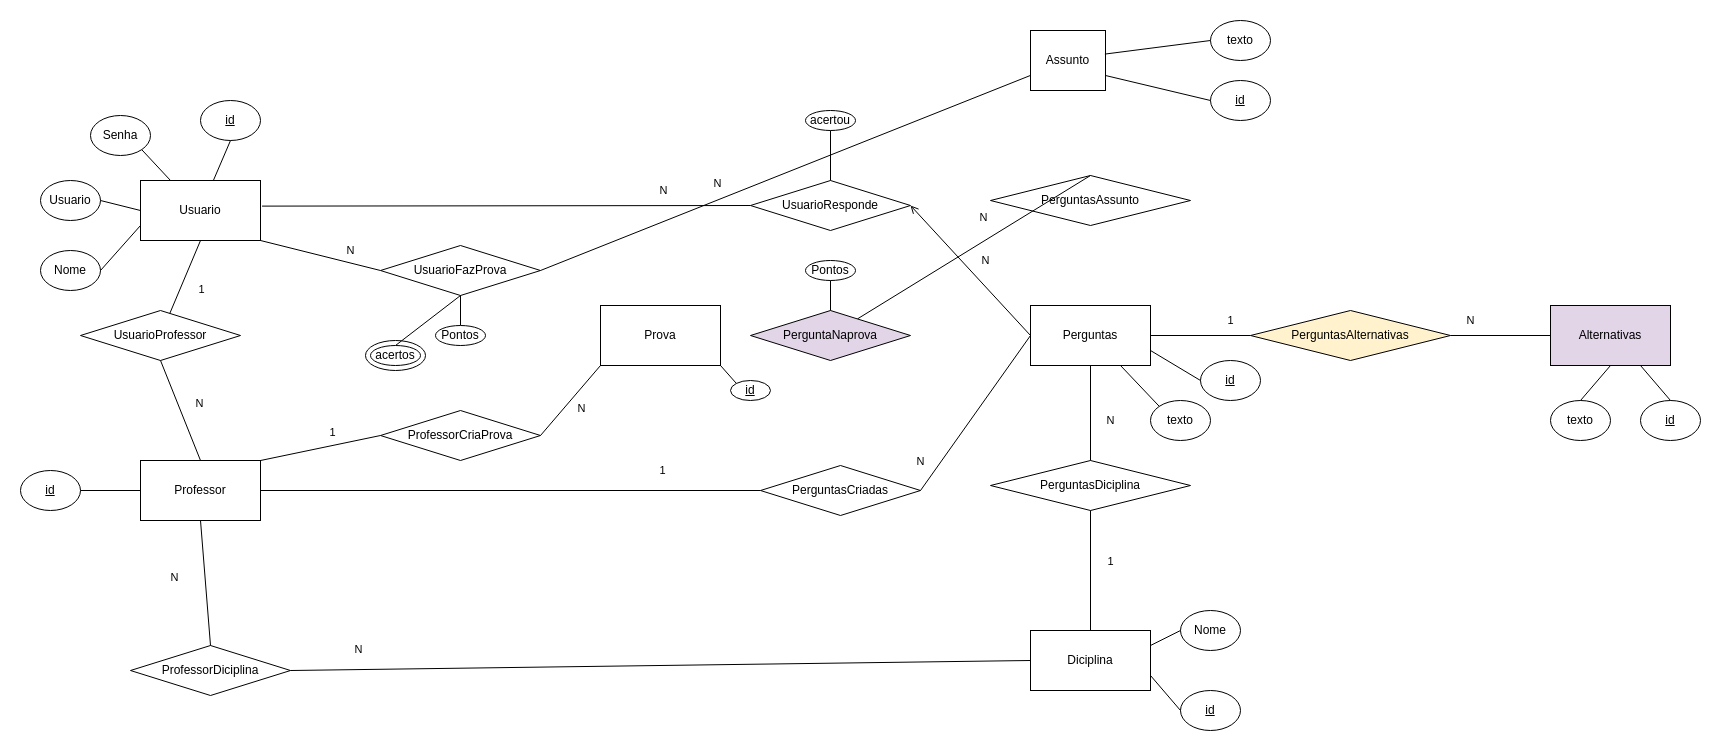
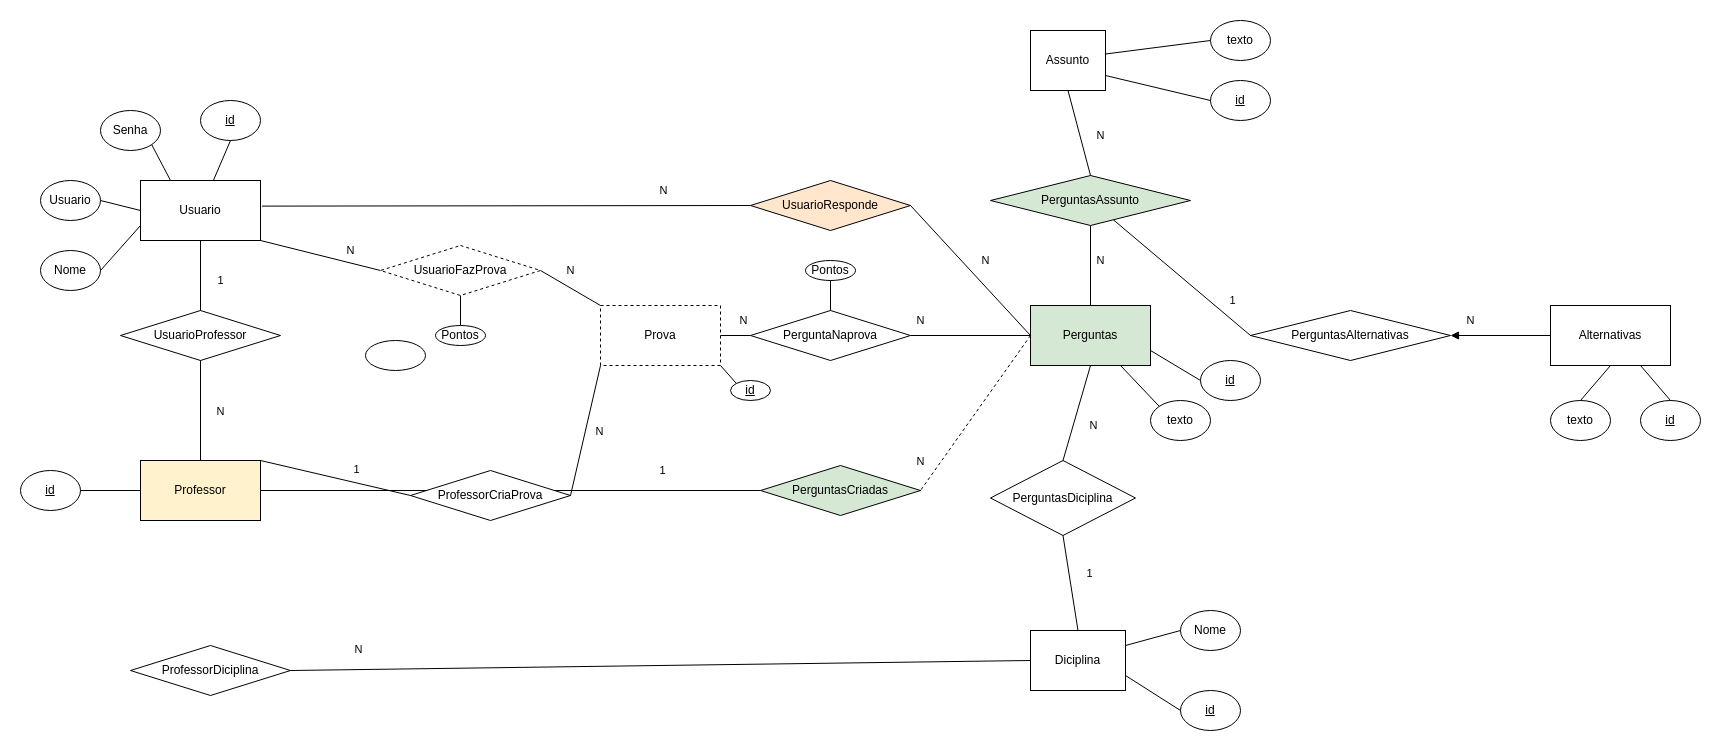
(831, 121) -> none
(121, 136) -> (131, 131)
(831, 156) -> none
(785, 173) -> (570, 288)
(1091, 201) -> (1091, 201)
(831, 206) -> (831, 206)
(914, 209) -> (913, 208)
(974, 247) -> (1079, 133)
none -> (1091, 266)
(461, 271) -> (461, 271)
(426, 322) -> none
(161, 336) -> (201, 336)
(661, 336) -> (661, 336)
none -> (736, 336)
(831, 336) -> (831, 336)
none -> (969, 336)
(1091, 336) -> (1091, 336)
(1201, 336) -> (1182, 278)
(1351, 336) -> (1351, 336)
(1457, 336) -> (1460, 336)
(1611, 336) -> (1611, 336)
(396, 356) -> none
(976, 412) -> (976, 412)
(461, 436) -> (491, 496)
(1091, 486) -> (1063, 498)
(201, 491) -> (201, 491)
(841, 491) -> (841, 491)
(206, 584) -> none
(1091, 661) -> (1078, 661)
